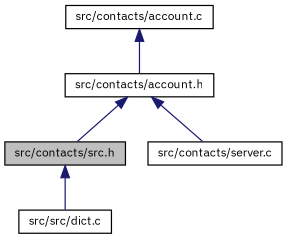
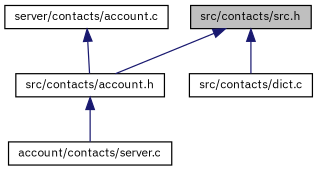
(139, 17) -> (86, 17)
(98, 123) -> (165, 54)
(215, 153) -> (90, 153)
(65, 222) -> (251, 85)
